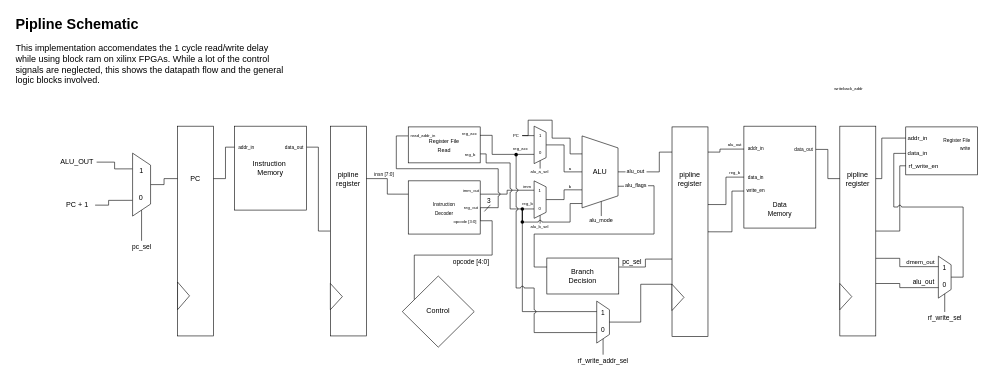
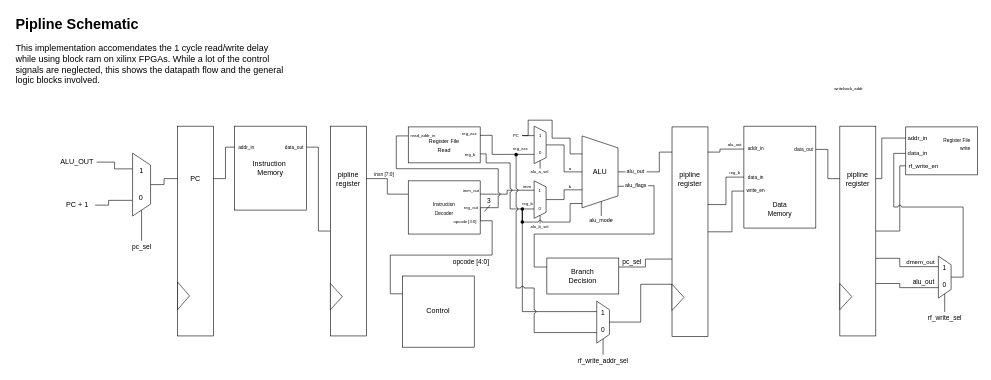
(438, 312) -> (438, 312)
